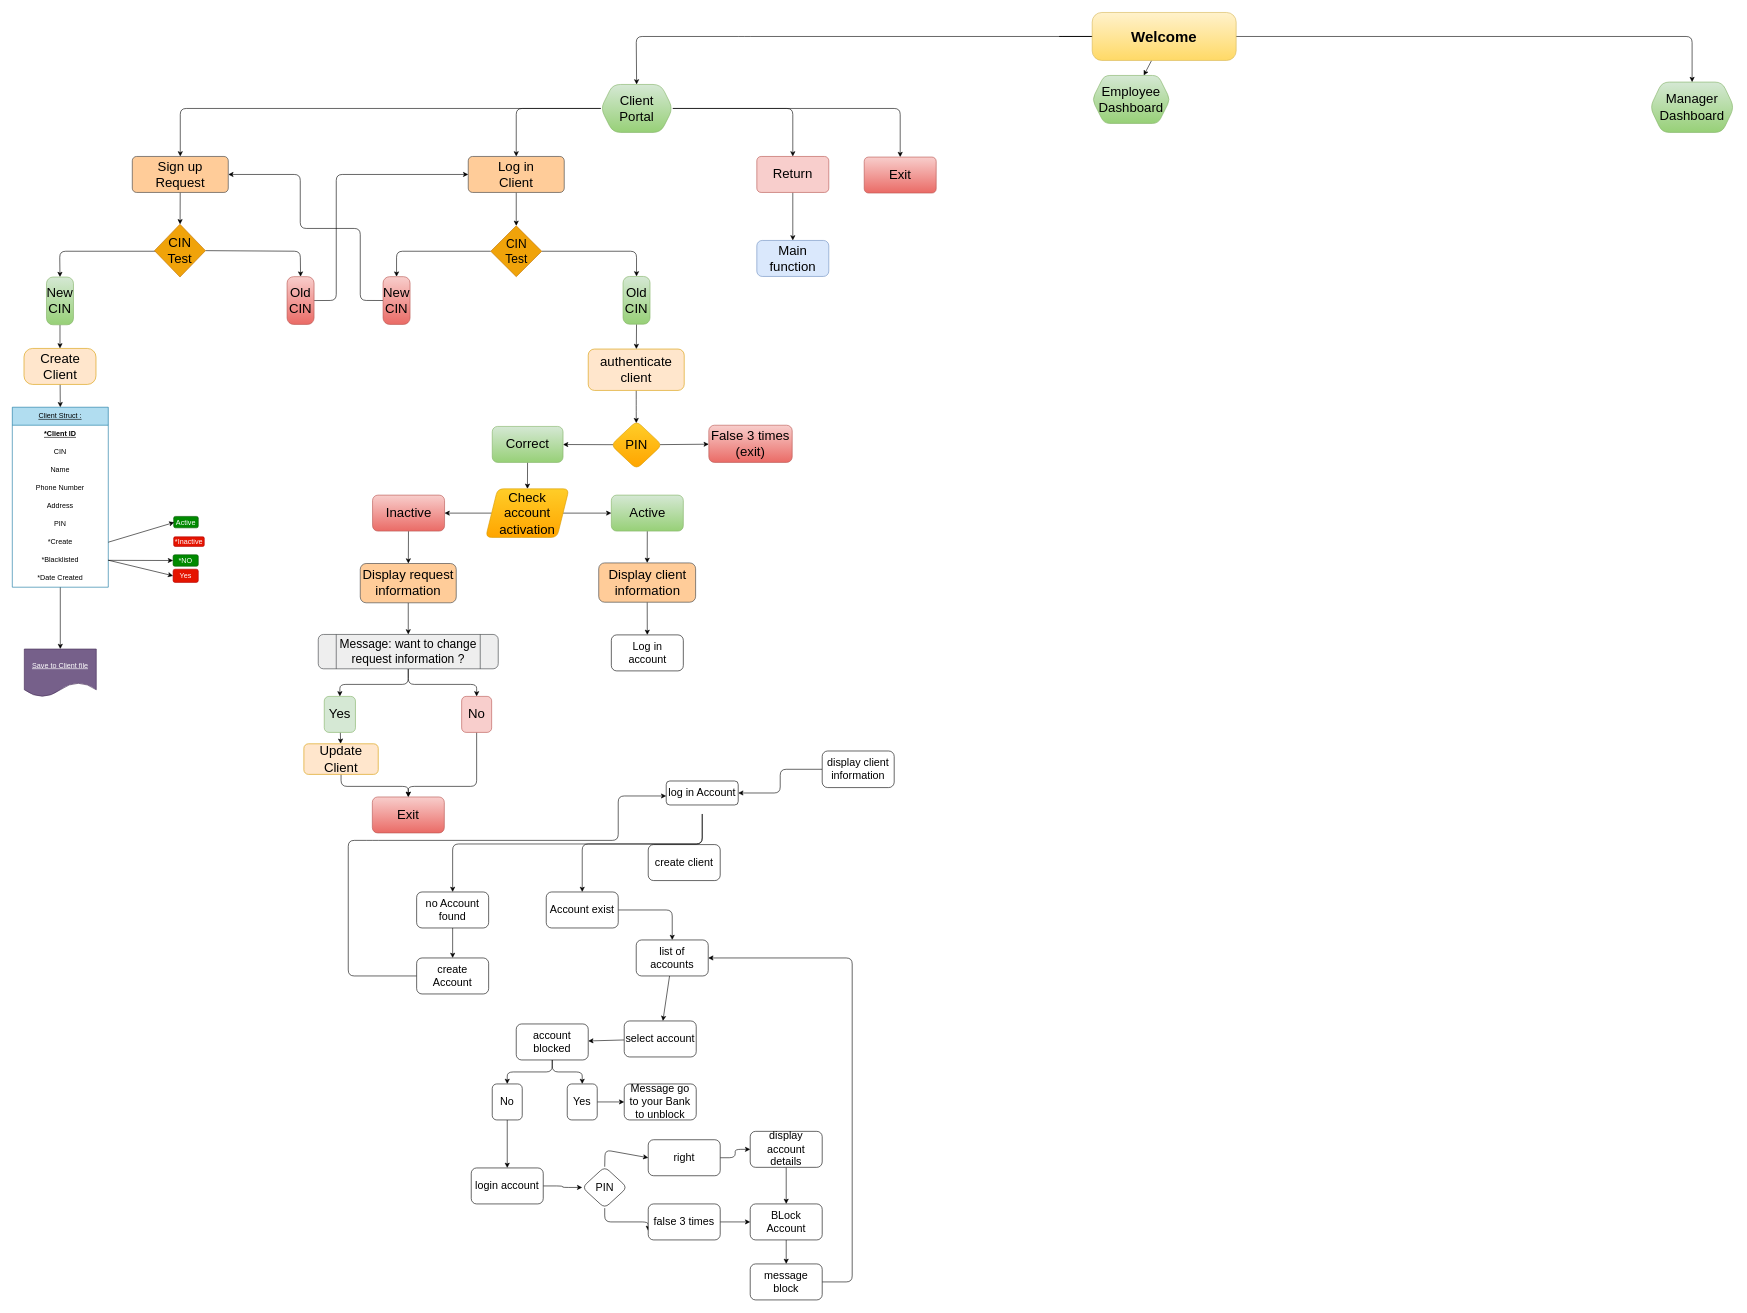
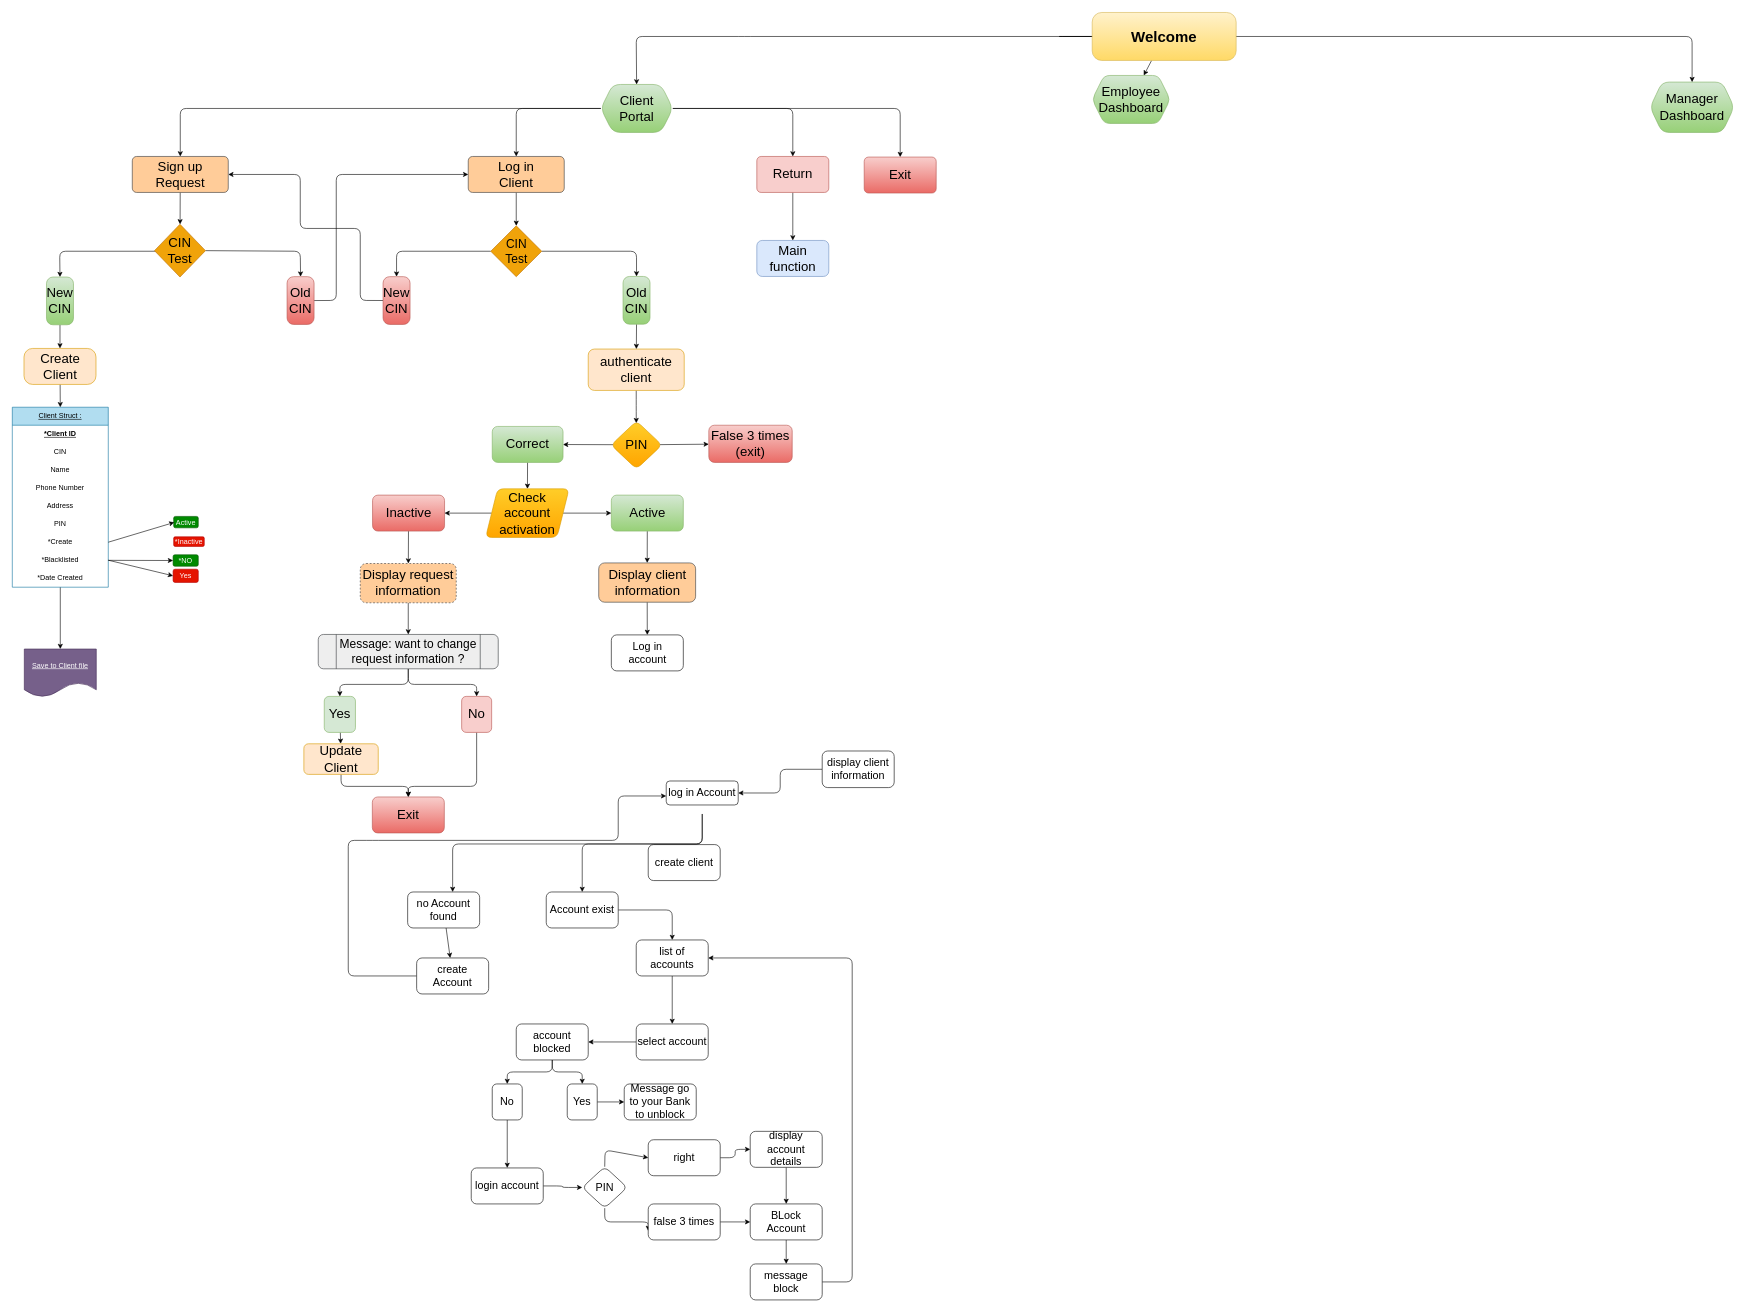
(408, 583) -> (408, 583)
(453, 910) -> (444, 910)
(660, 1039) -> (672, 1042)
